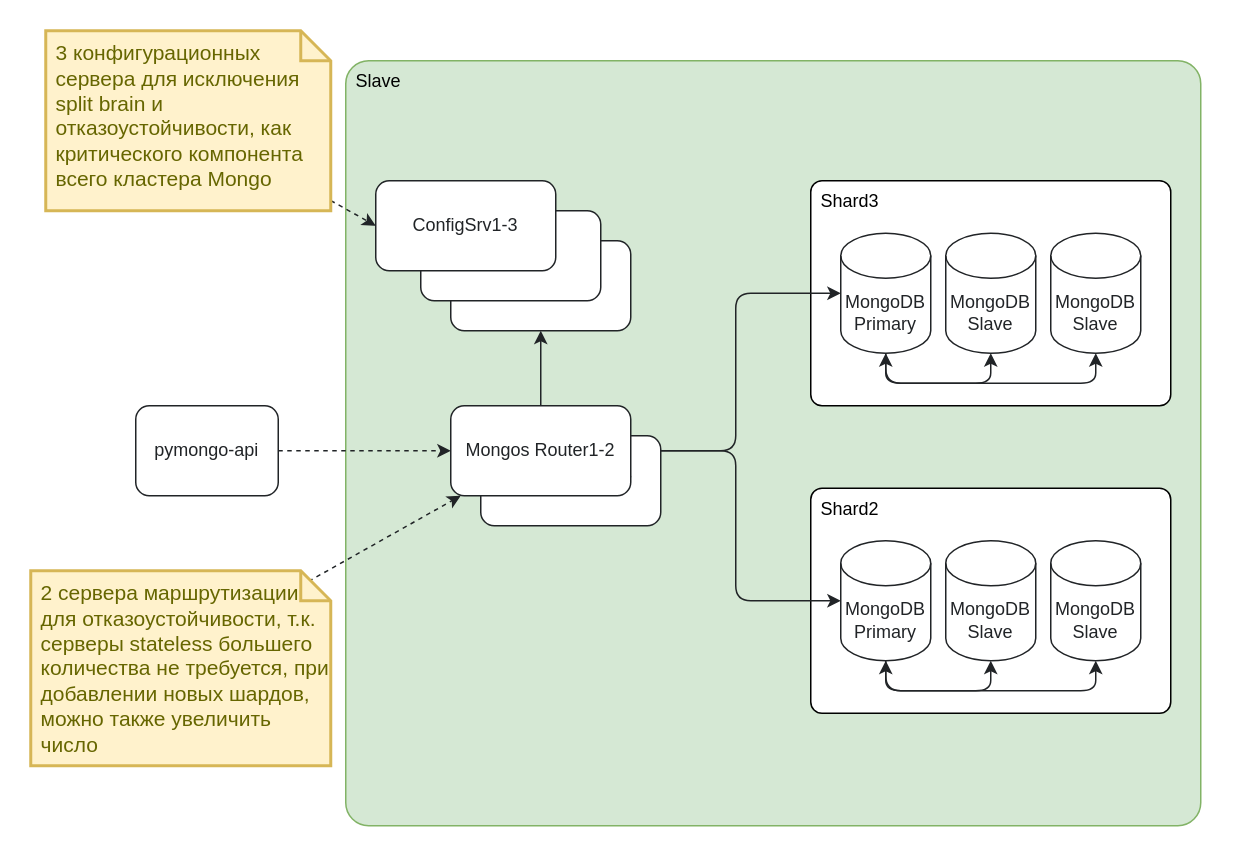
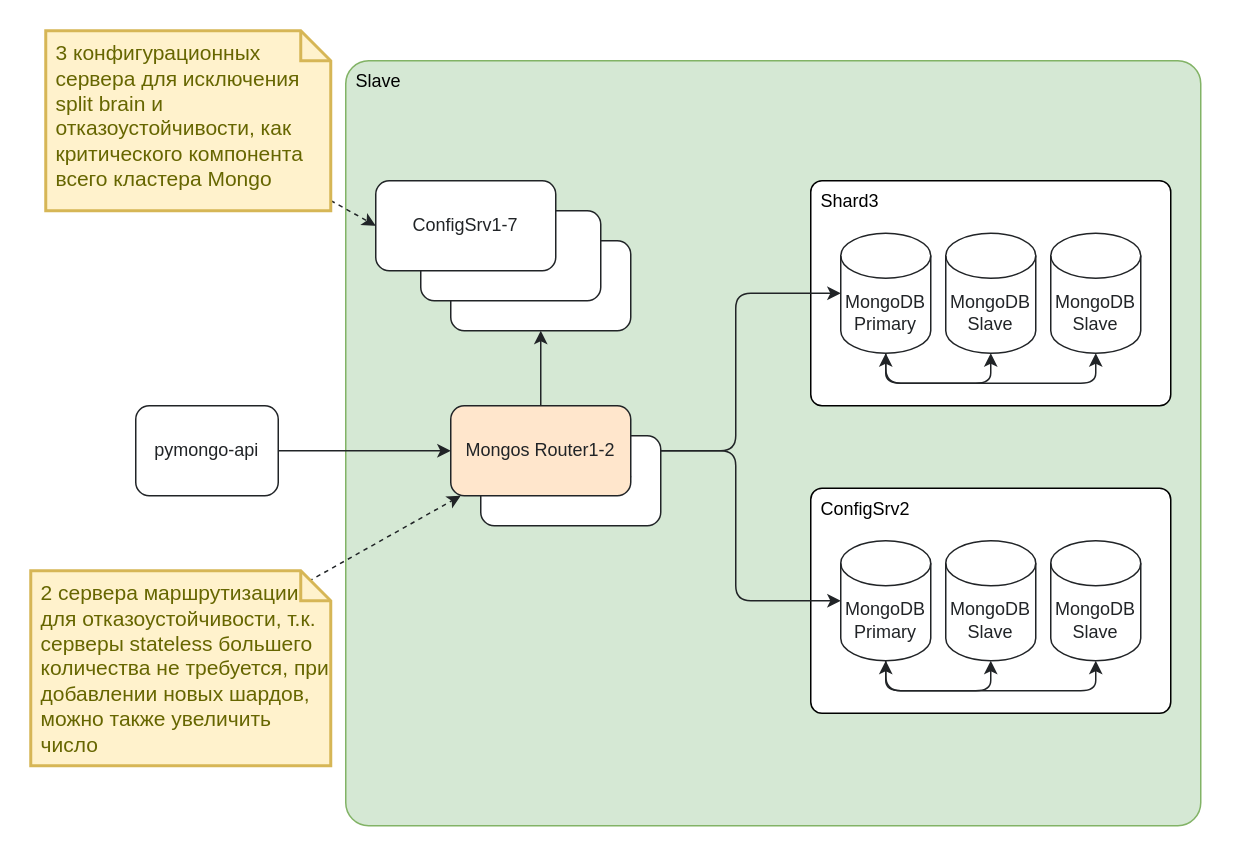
(466, 226) -> (466, 226)
(360, 451) -> (360, 451)
(541, 451) -> (541, 451)
(851, 510) -> (869, 510)
